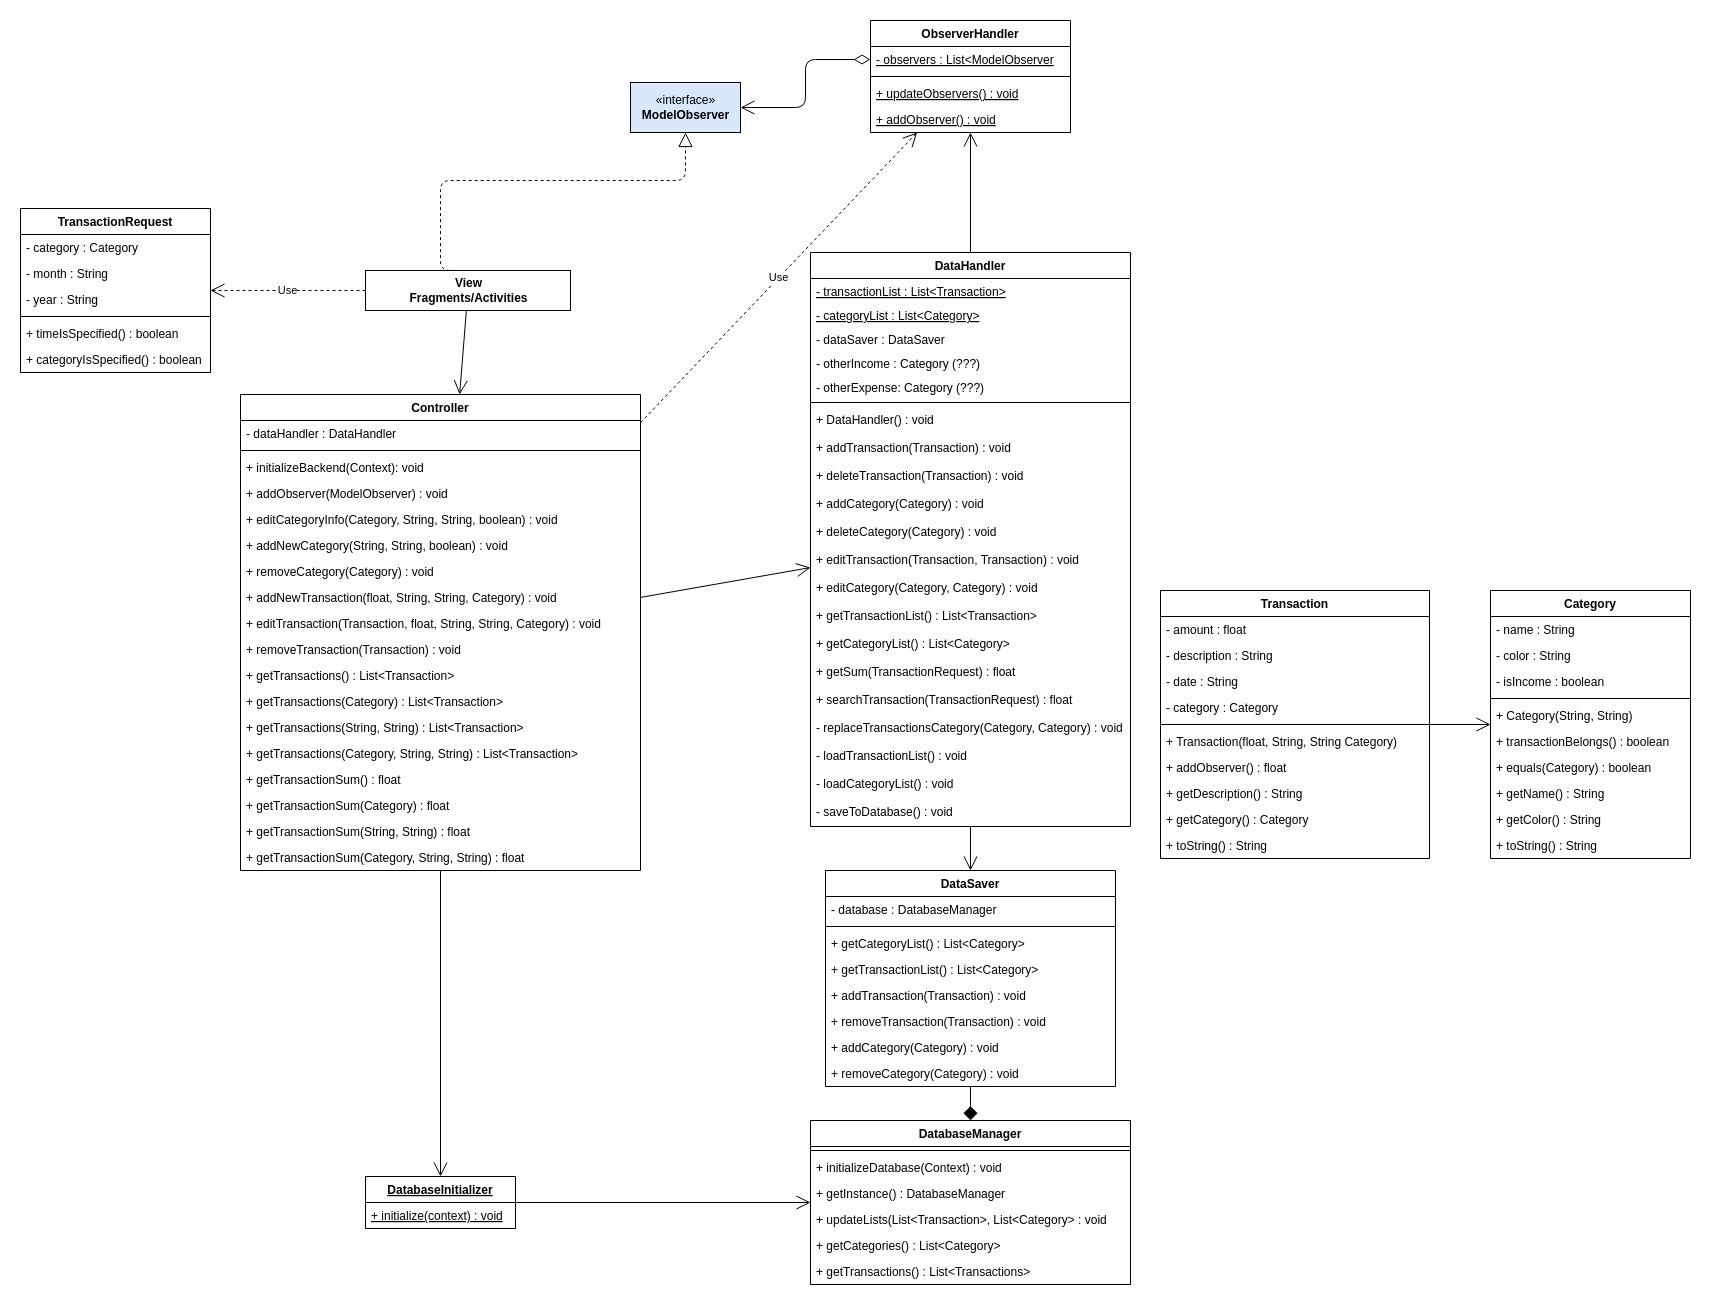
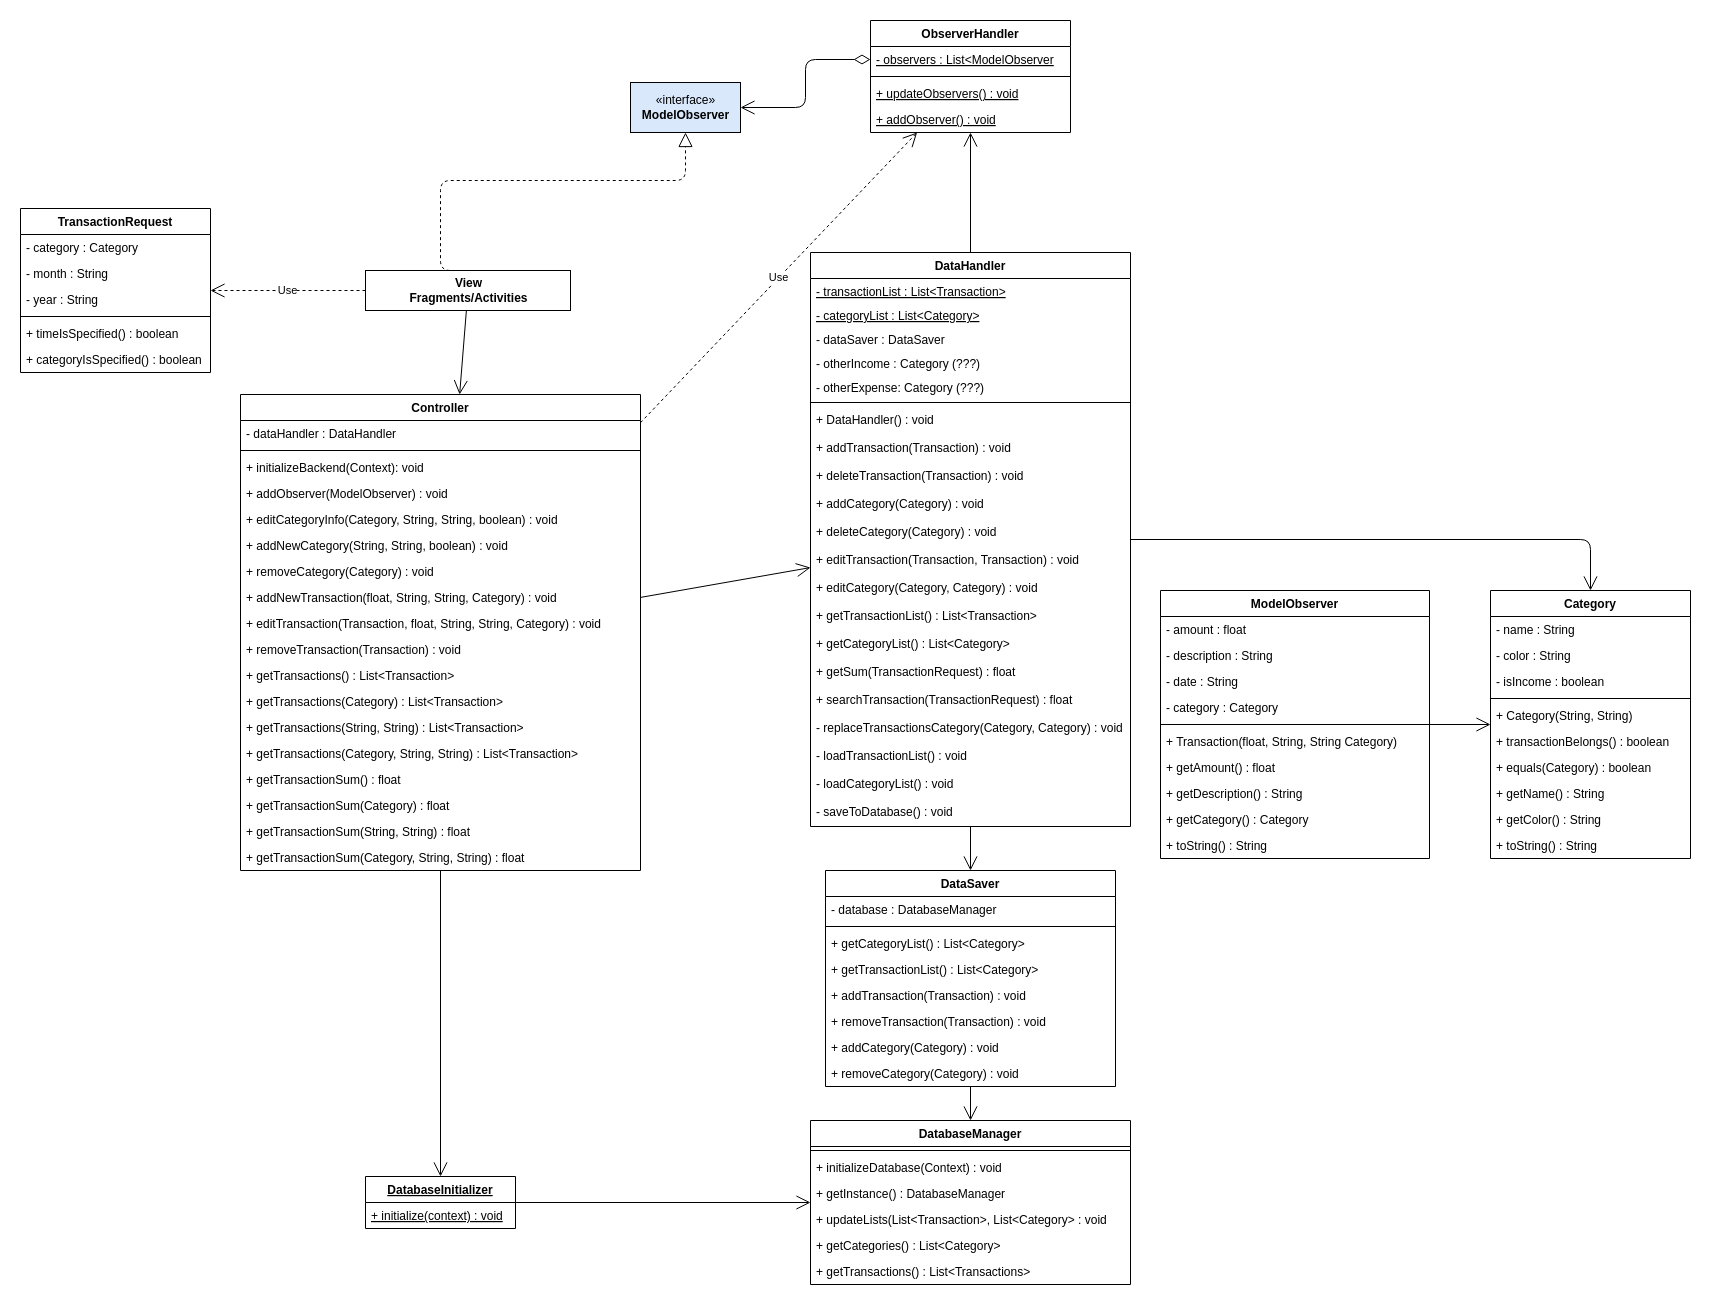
none -> (1380, 540)
(1295, 604) -> (1295, 604)
(1235, 768) -> (1229, 768)
(971, 1106) -> (971, 1111)
